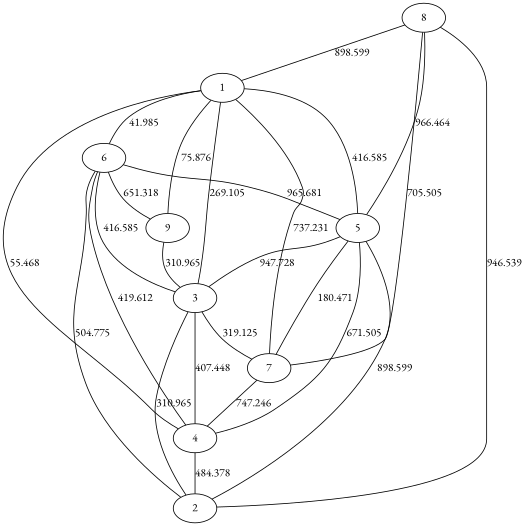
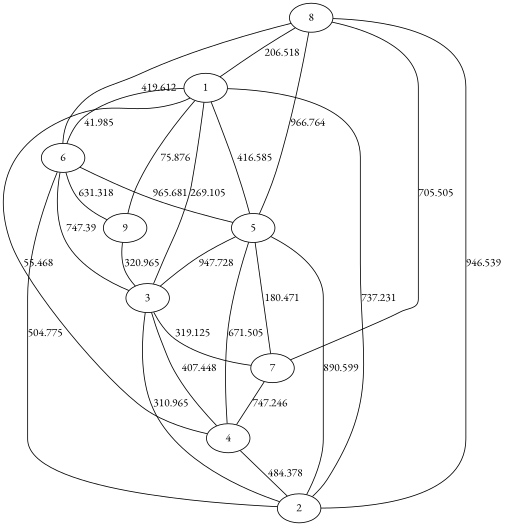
(352, 53) -> (282, 53)
(433, 123) -> (308, 123)
(141, 193) -> (96, 193)
(293, 215) -> (360, 251)
(121, 228) -> (81, 228)
(183, 263) -> (142, 263)
(115, 305) -> (162, 64)
(395, 368) -> (341, 368)
